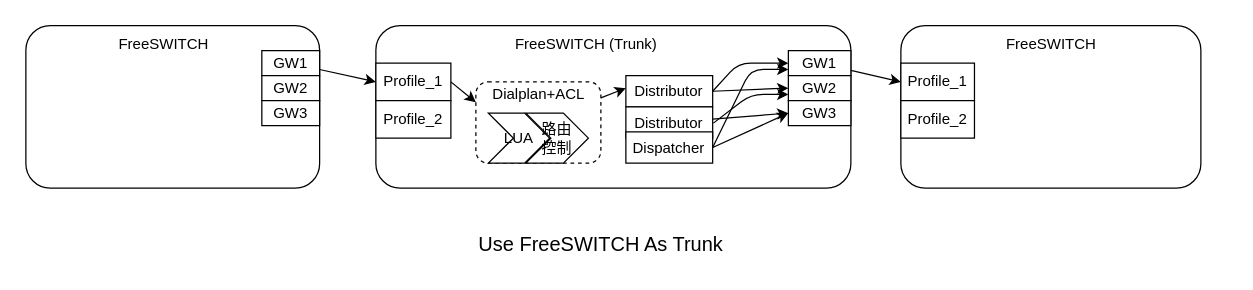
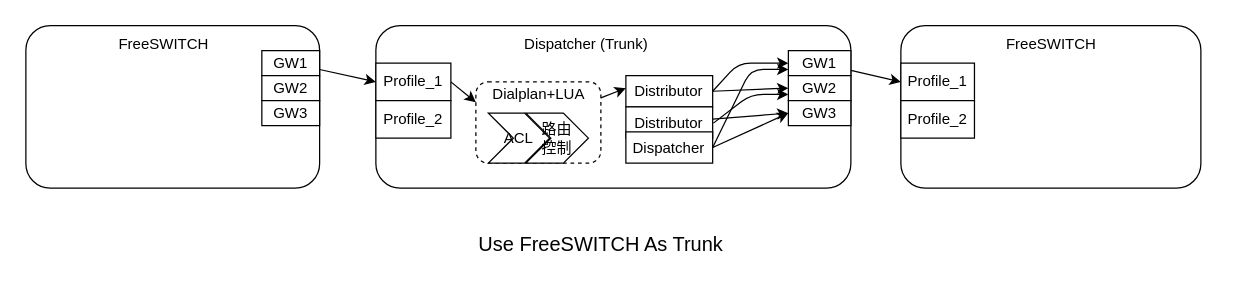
(586, 44) -> (586, 44)
(539, 94) -> (539, 94)
(519, 138) -> (519, 138)
